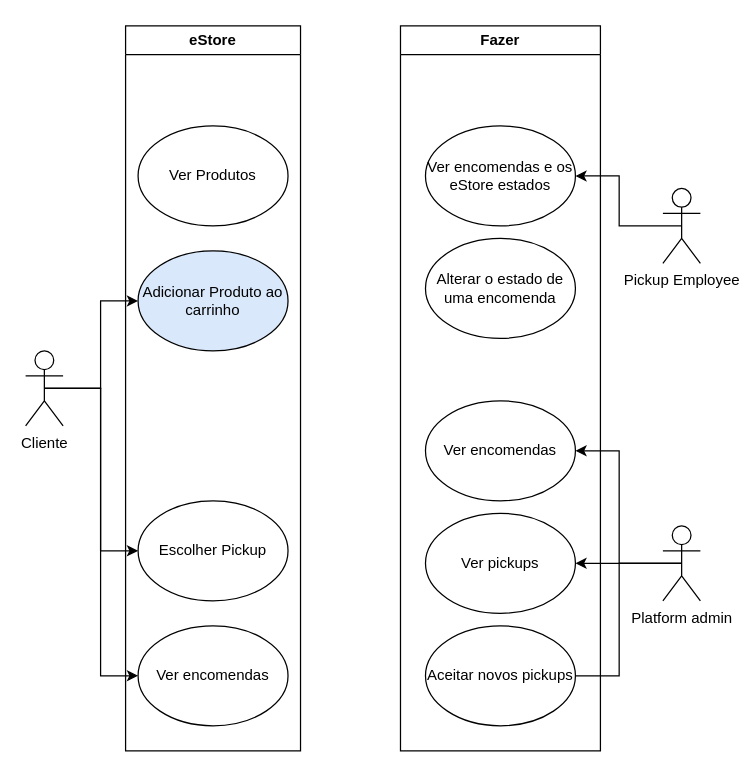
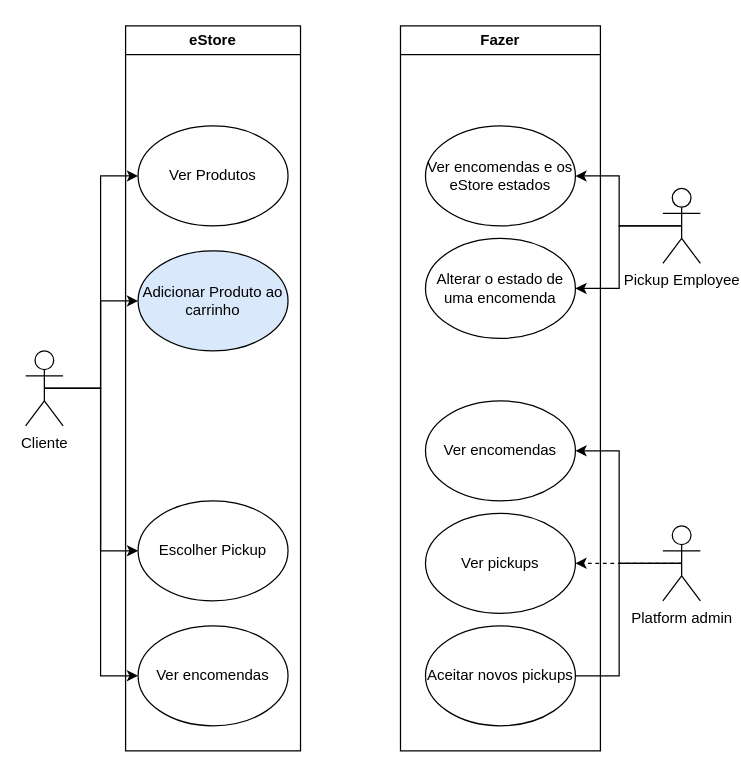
none -> (101, 223)
none -> (619, 275)
(602, 563) -> (602, 563)
